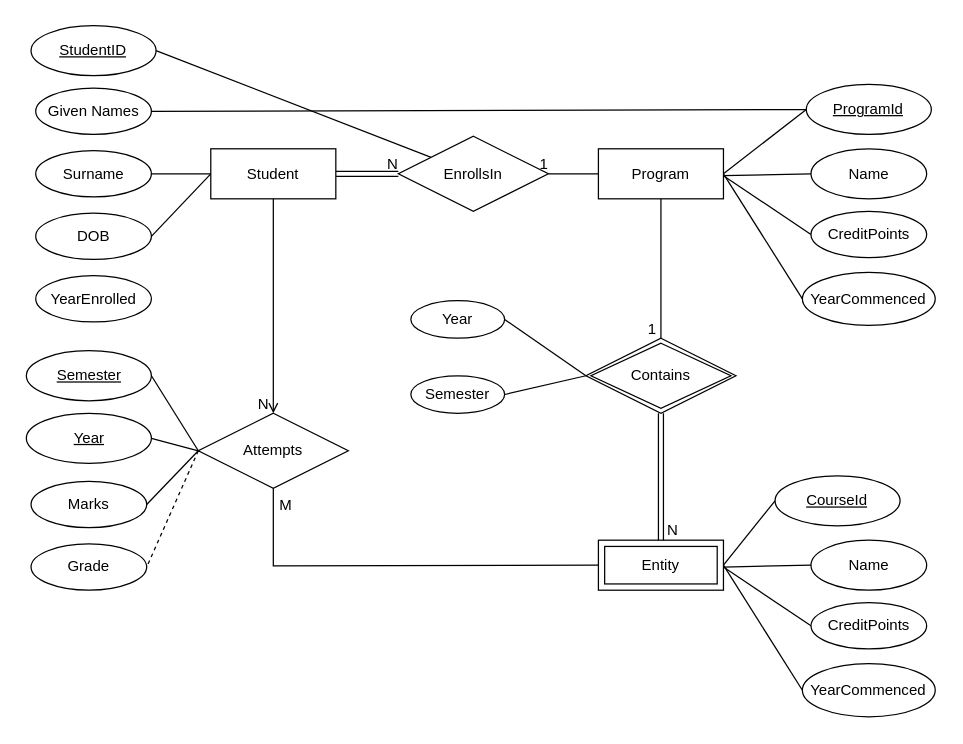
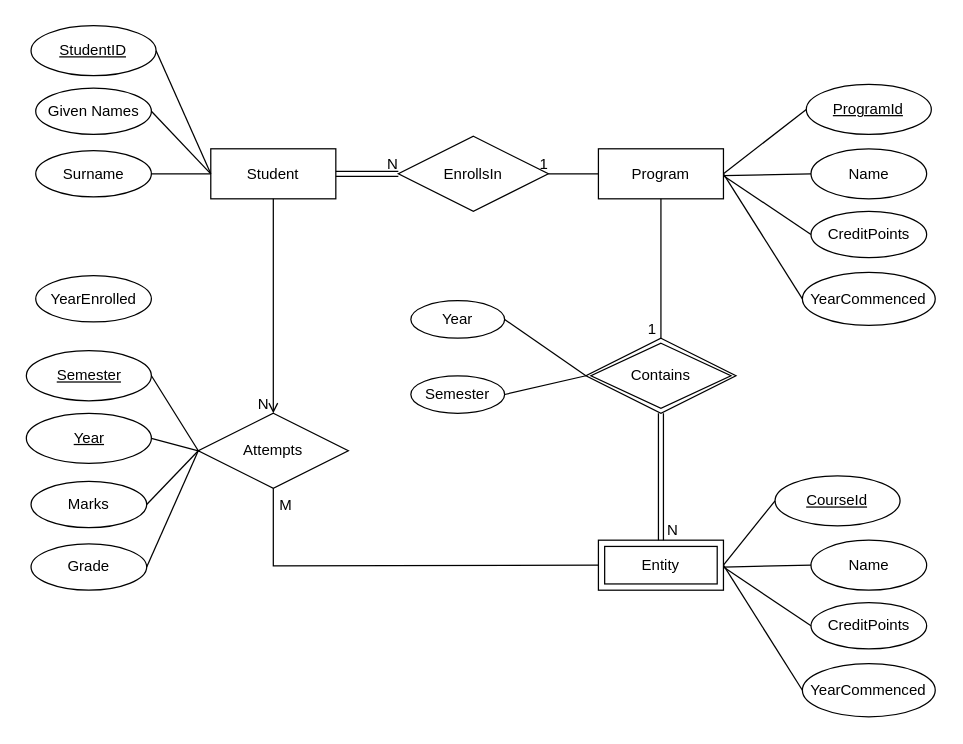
(232, 80) -> (182, 109)
(561, 110) -> (179, 140)
(181, 205) -> none
(93, 236) -> none
(172, 510) -> (172, 510)
